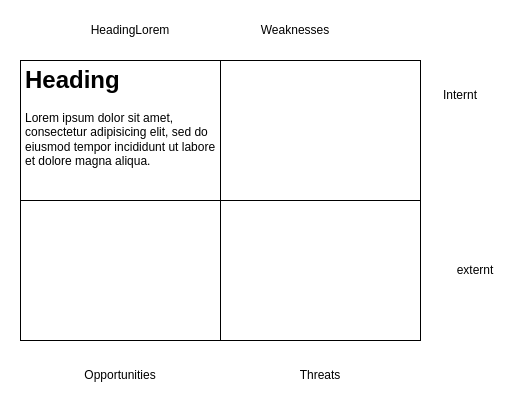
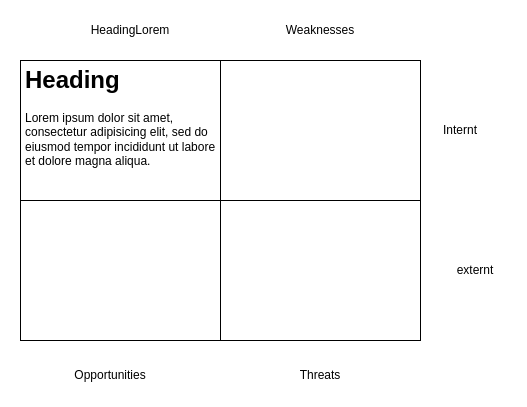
(296, 31) -> (321, 31)
(461, 96) -> (461, 131)
(121, 376) -> (111, 376)
